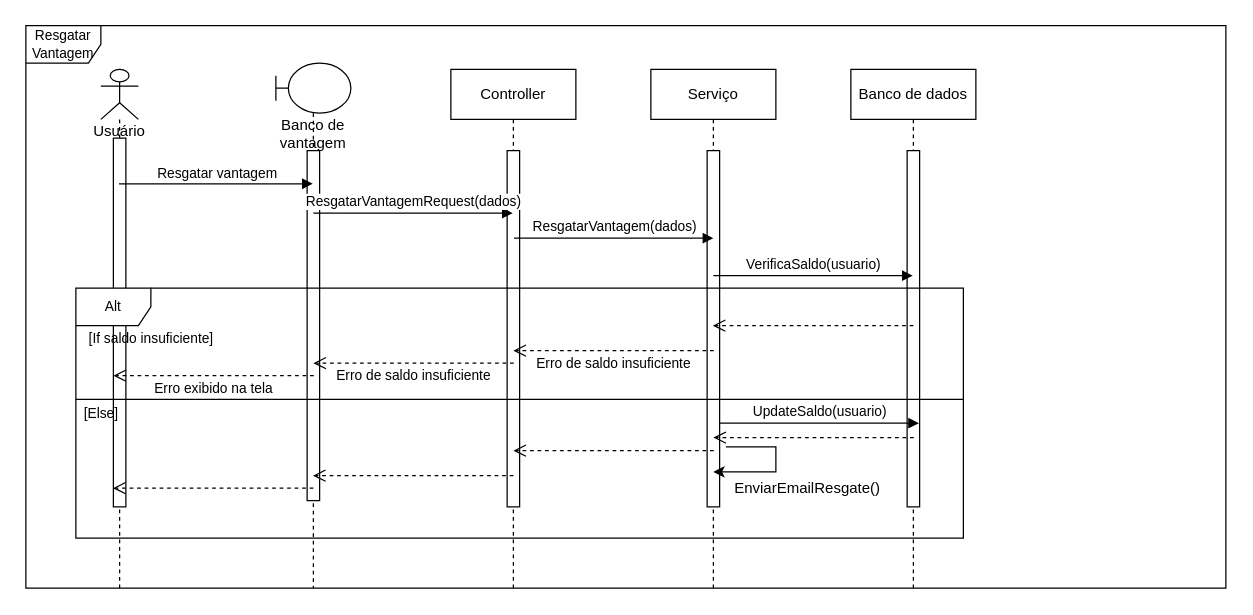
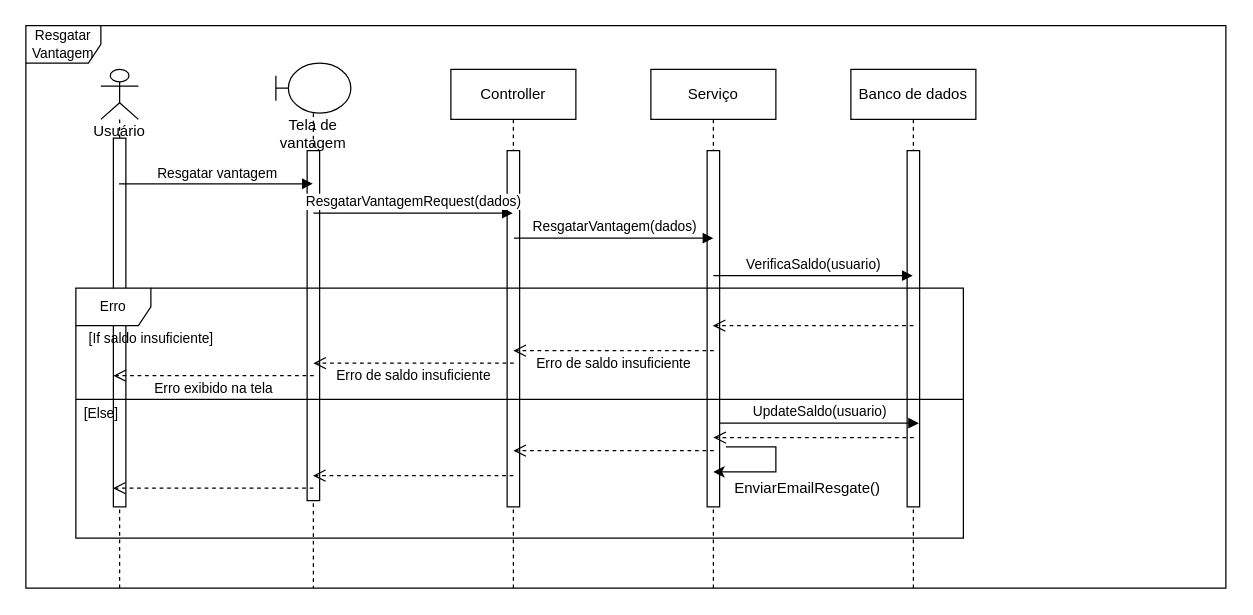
(313, 135) -> (313, 135)
(113, 307) -> (113, 307)
